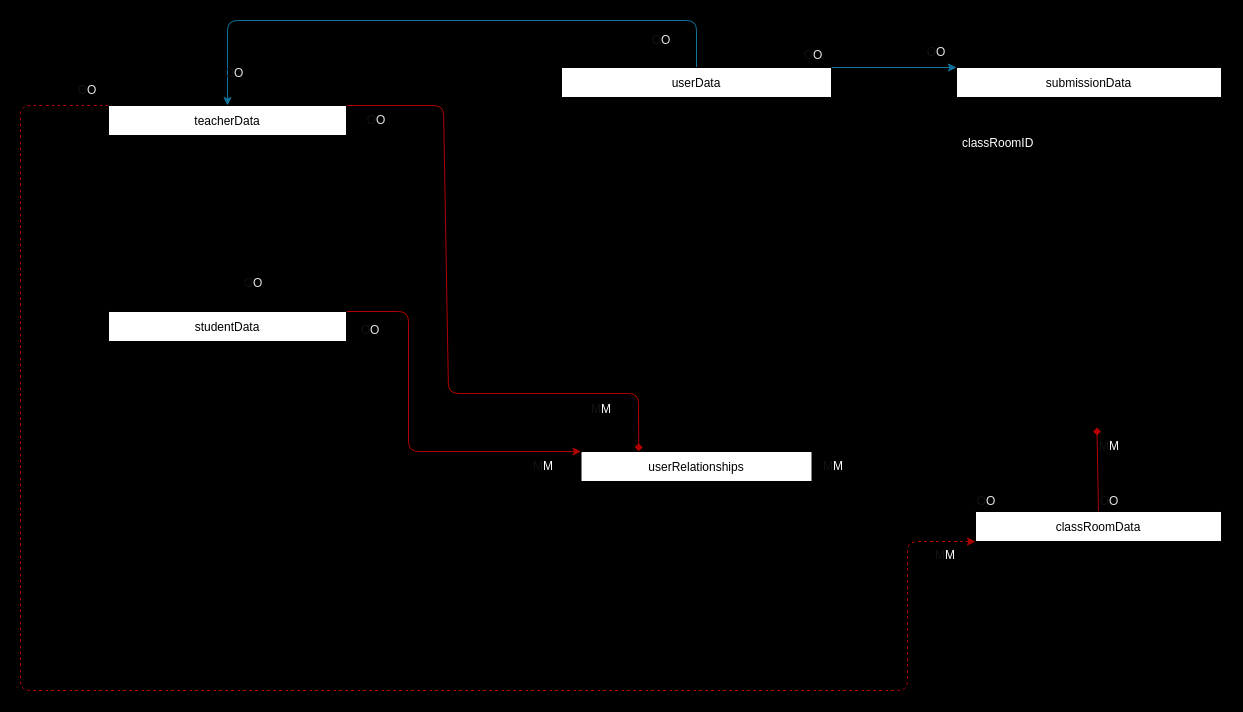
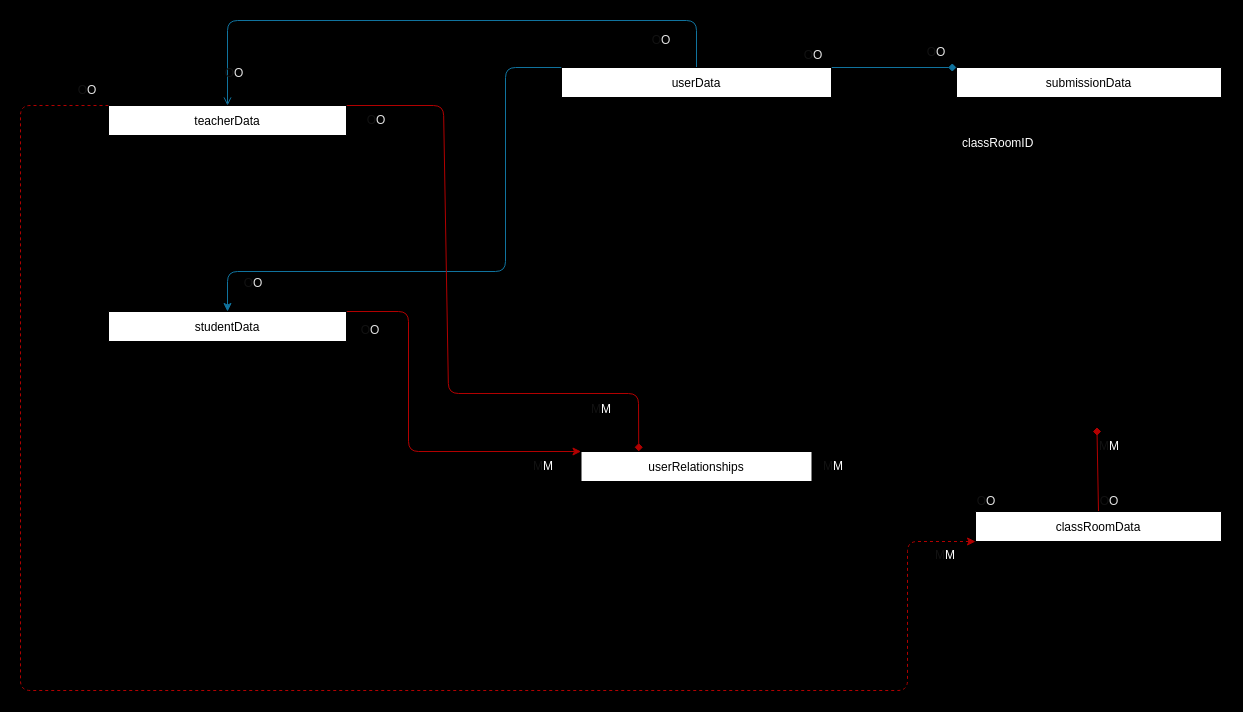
(948, 68) -> (947, 68)
(228, 97) -> (228, 98)
none -> (476, 272)
